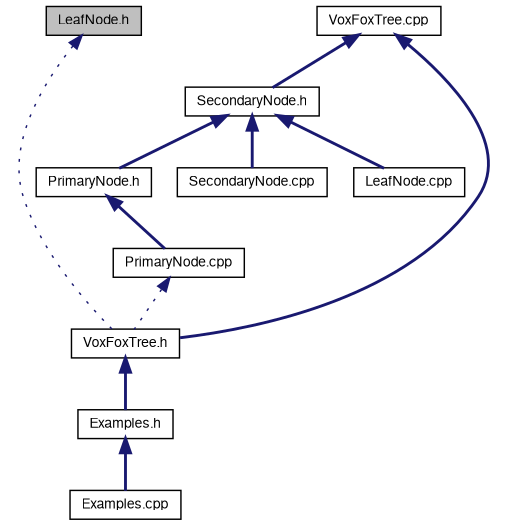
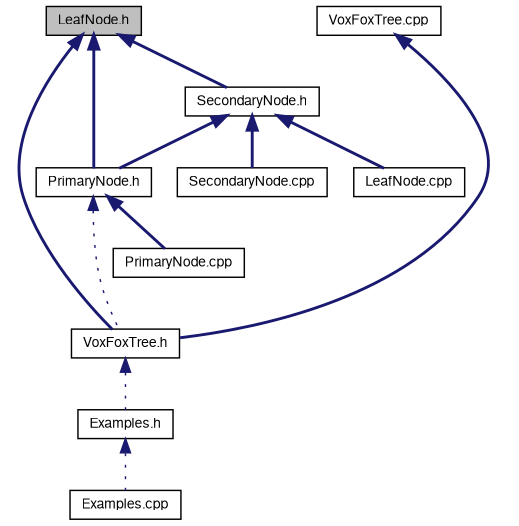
(309, 65) -> (180, 64)
none -> (94, 109)
(23, 195) -> (23, 195)
(148, 309) -> (98, 272)
(125, 391) -> (125, 391)
(125, 472) -> (125, 472)
